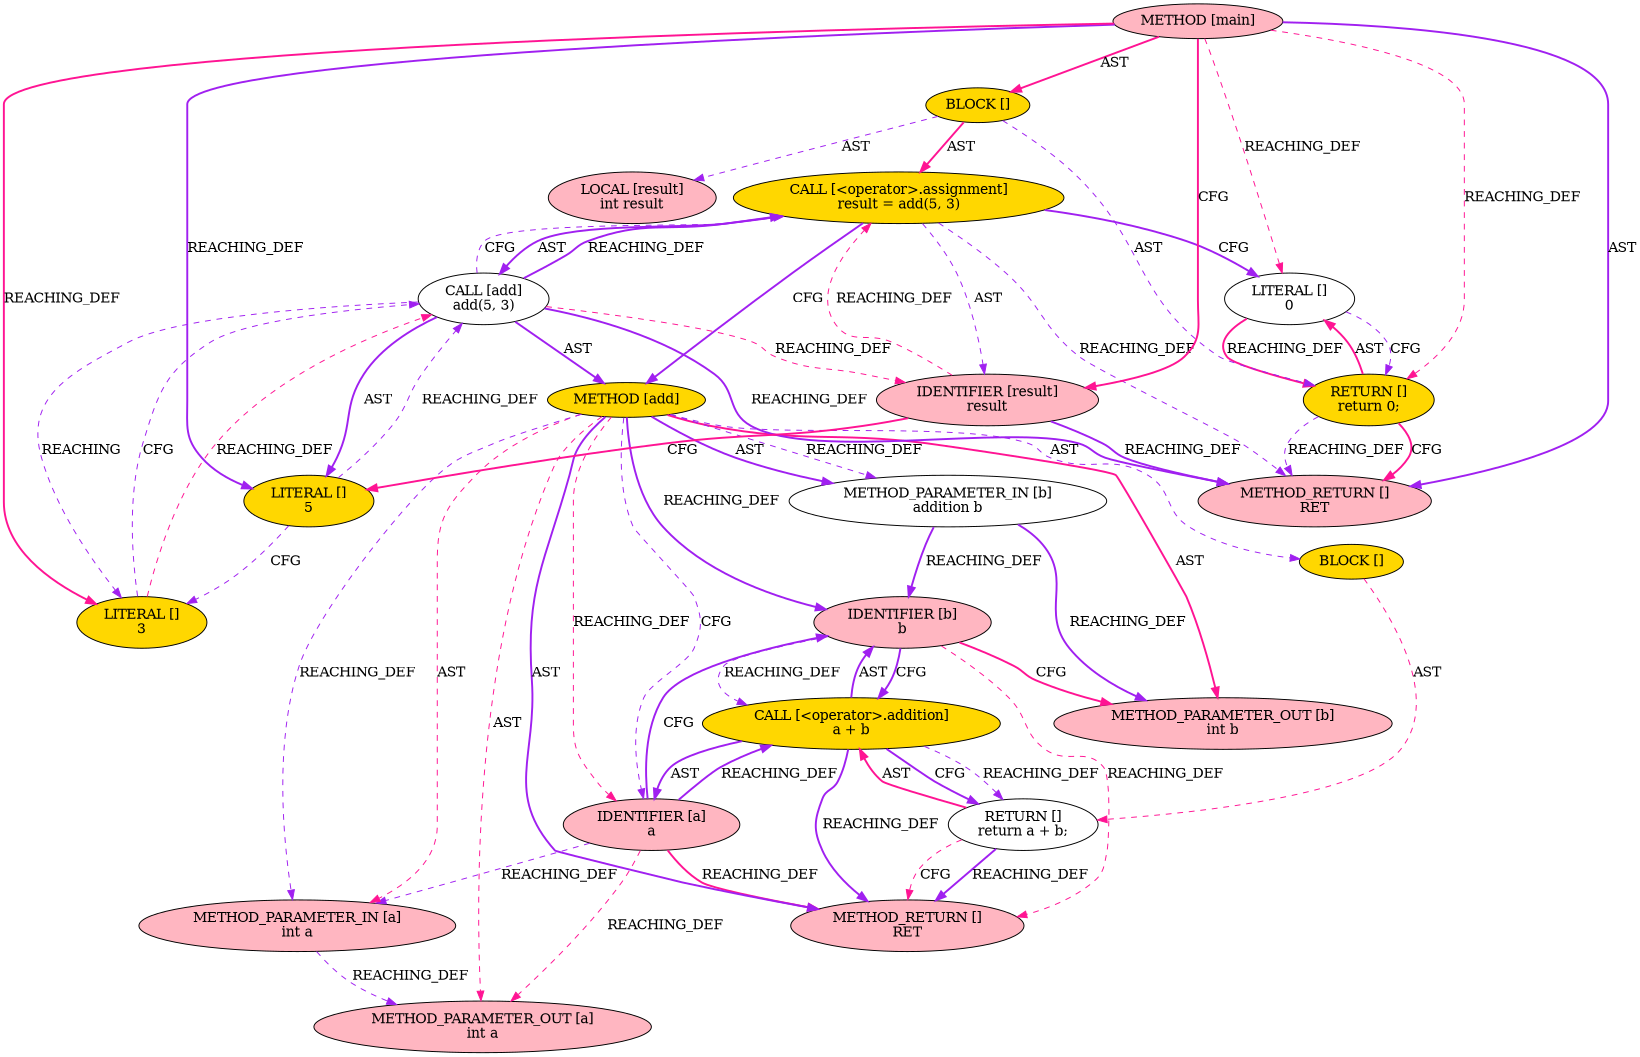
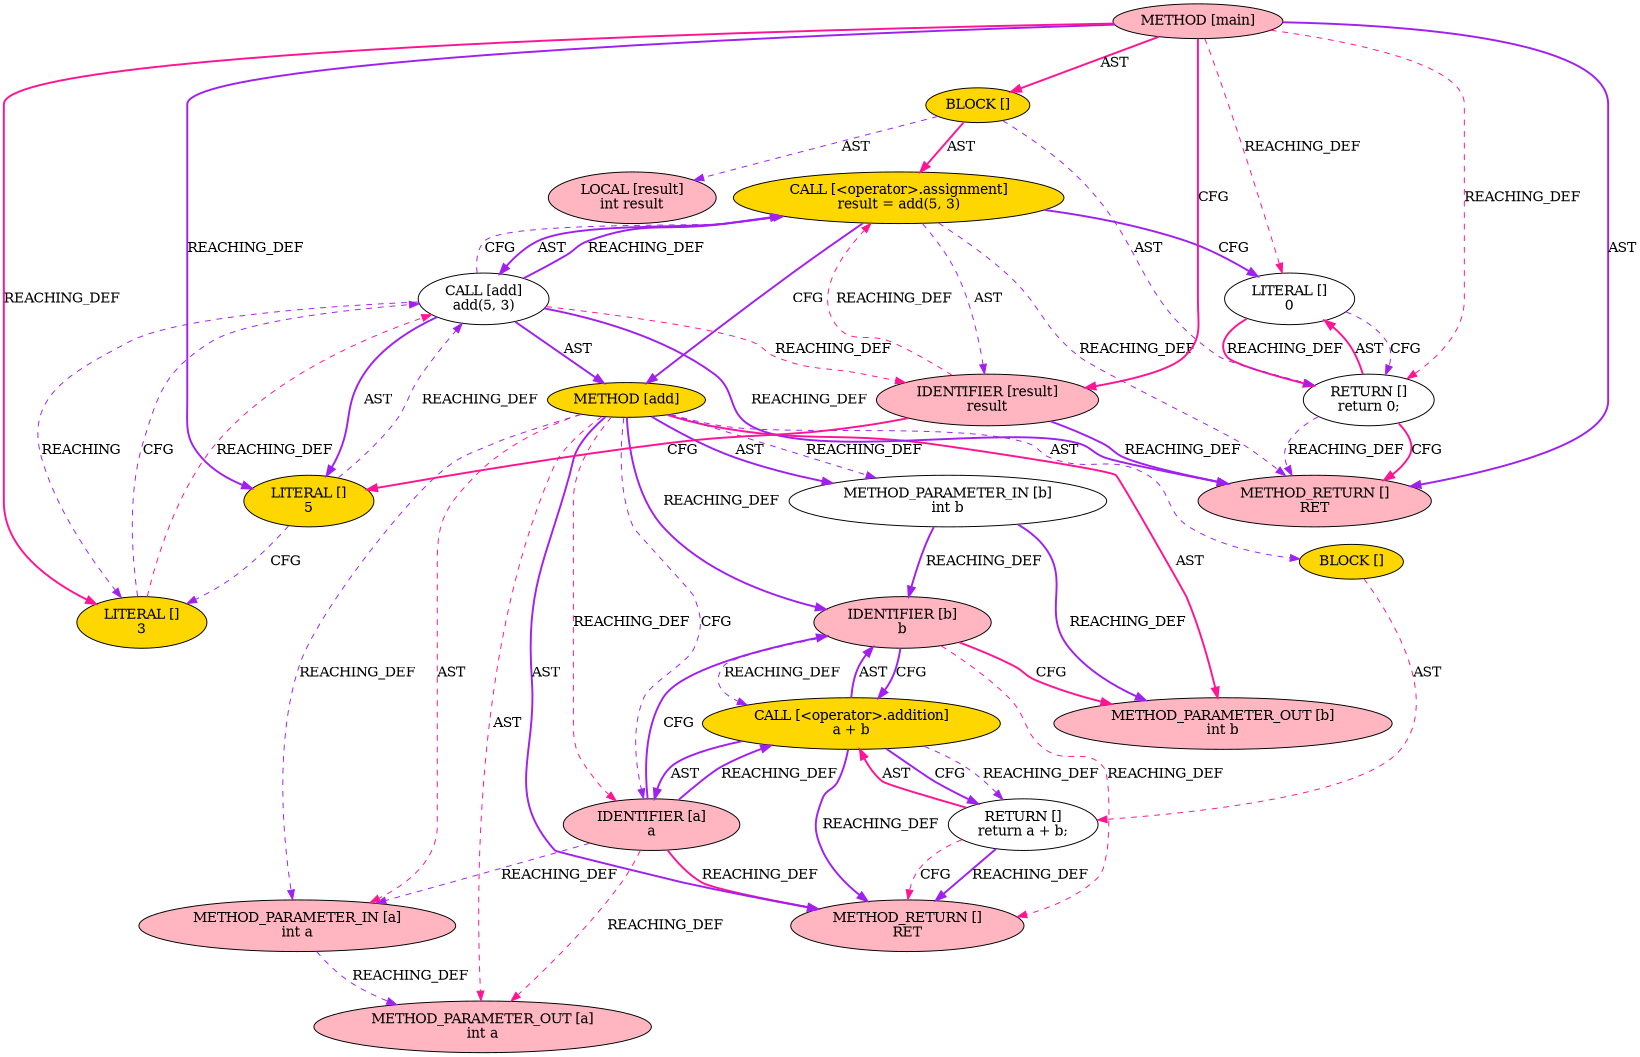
(1369, 400) -> (1369, 400)
(948, 501) -> (948, 501)
